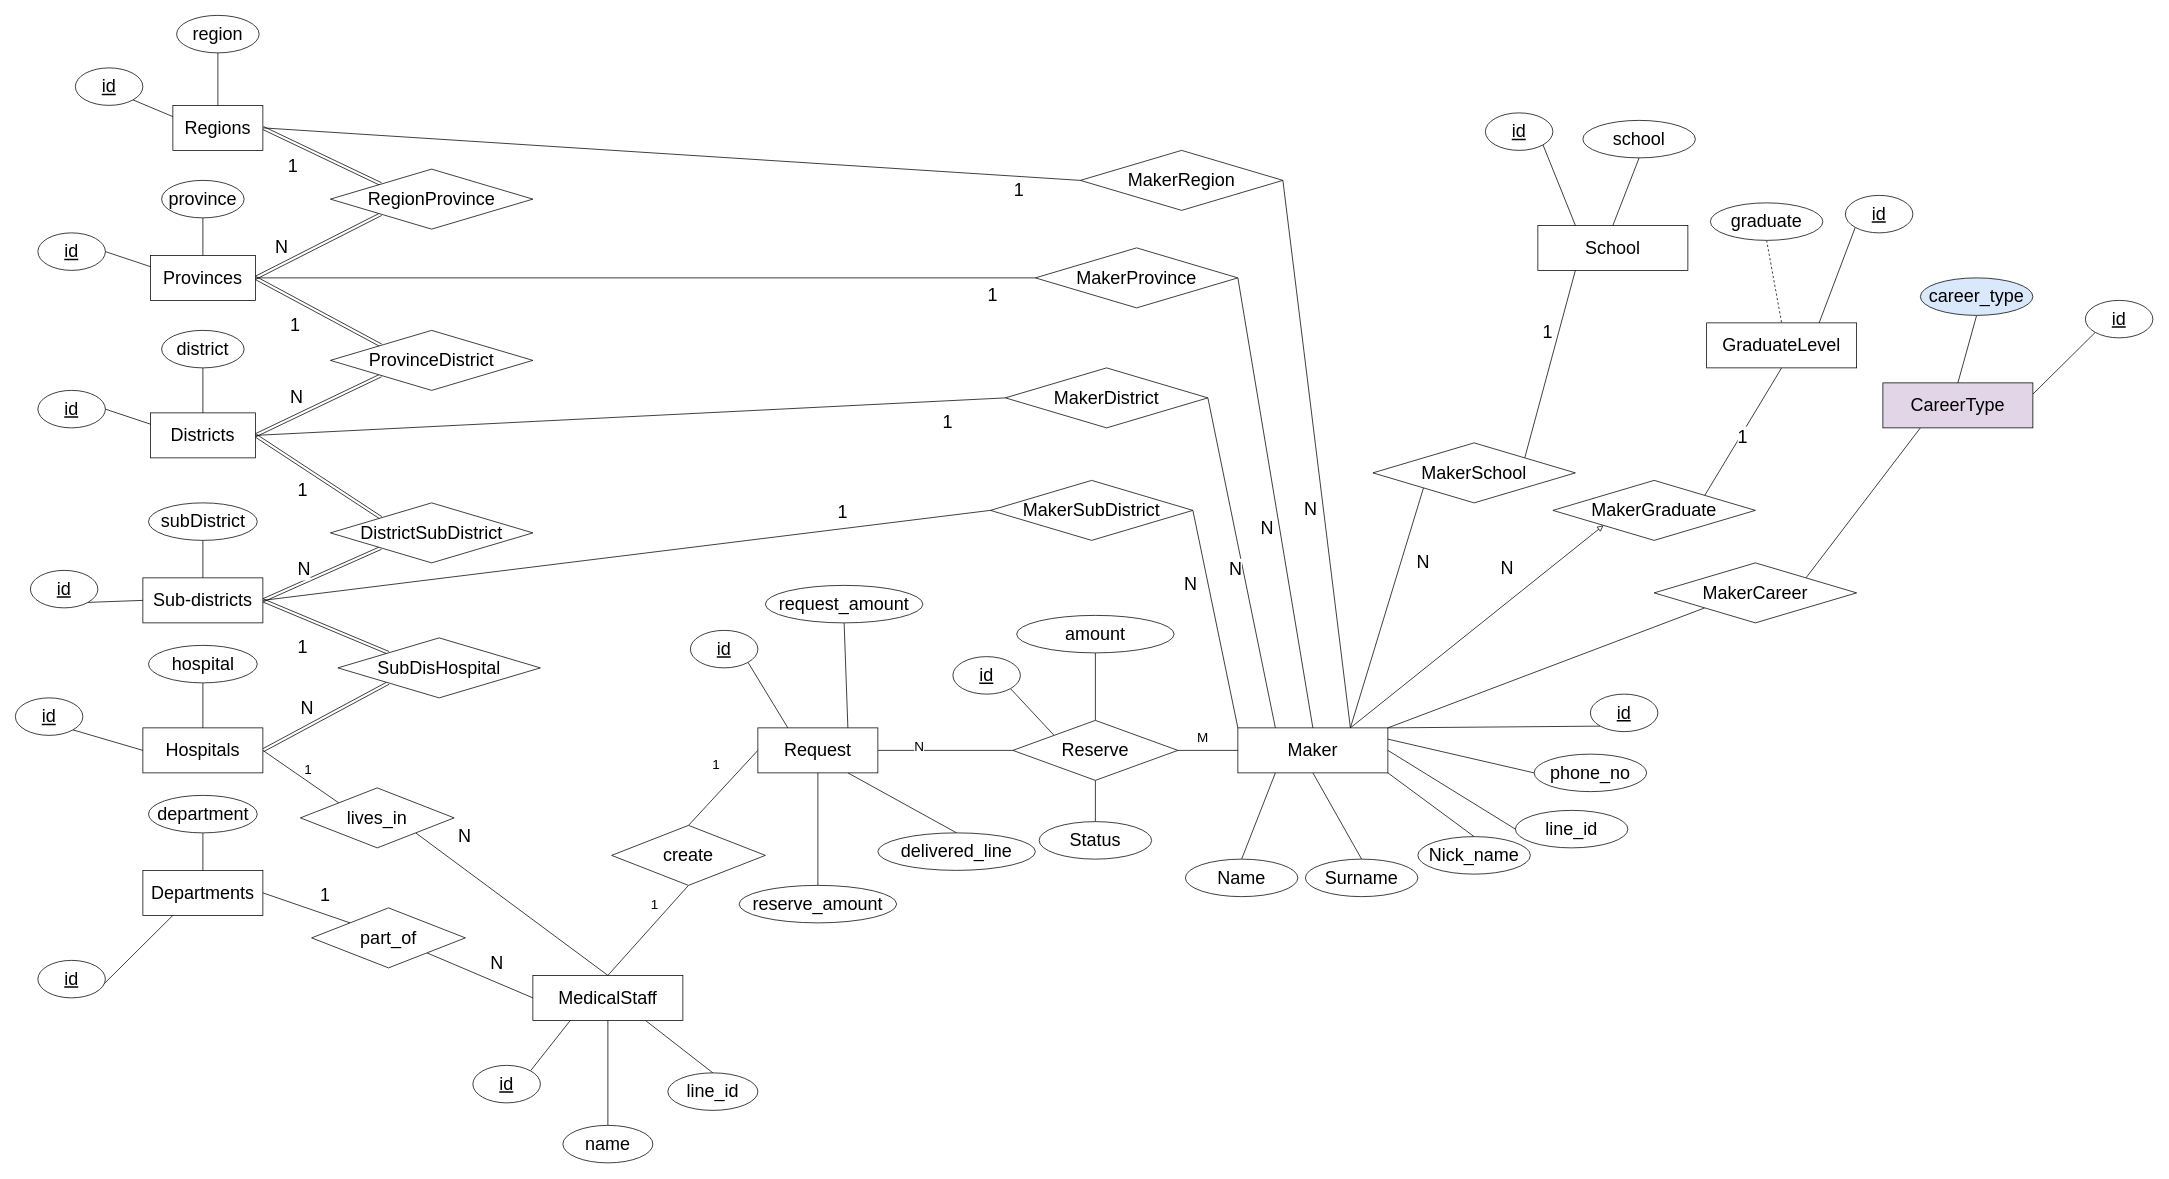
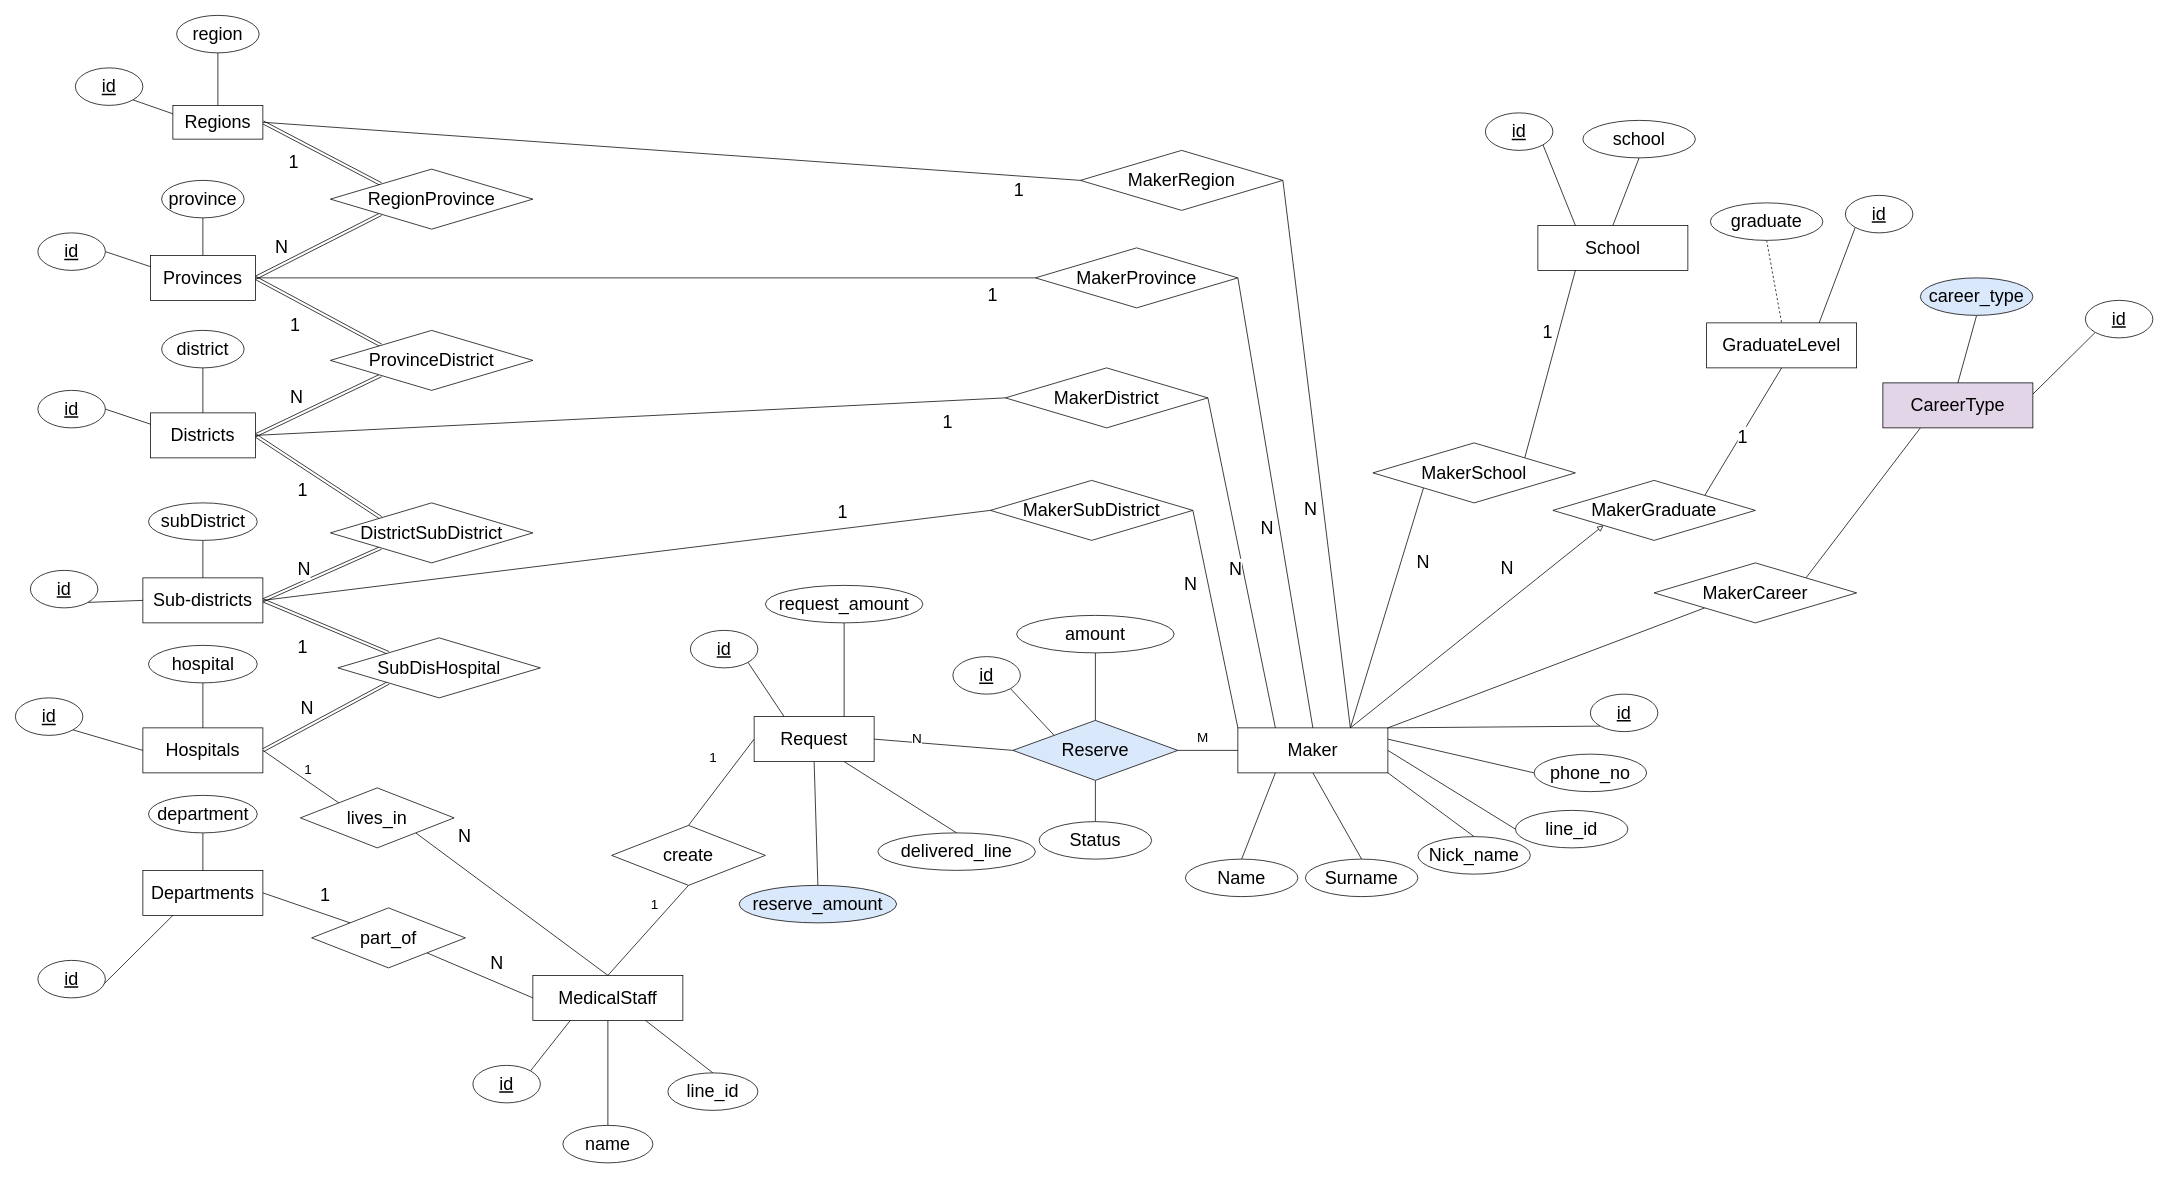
(218, 128) -> (218, 122)
(818, 750) -> (814, 739)
(1095, 750) -> (1095, 750)
(818, 904) -> (818, 904)
